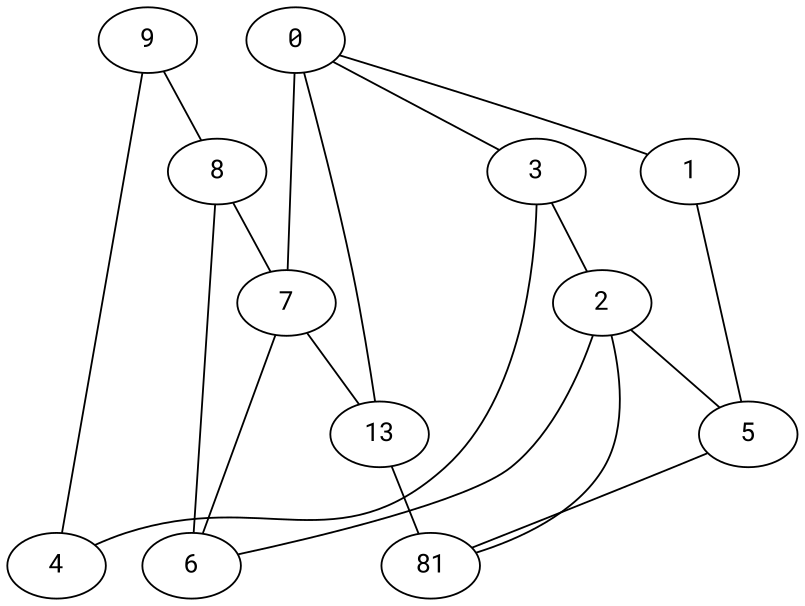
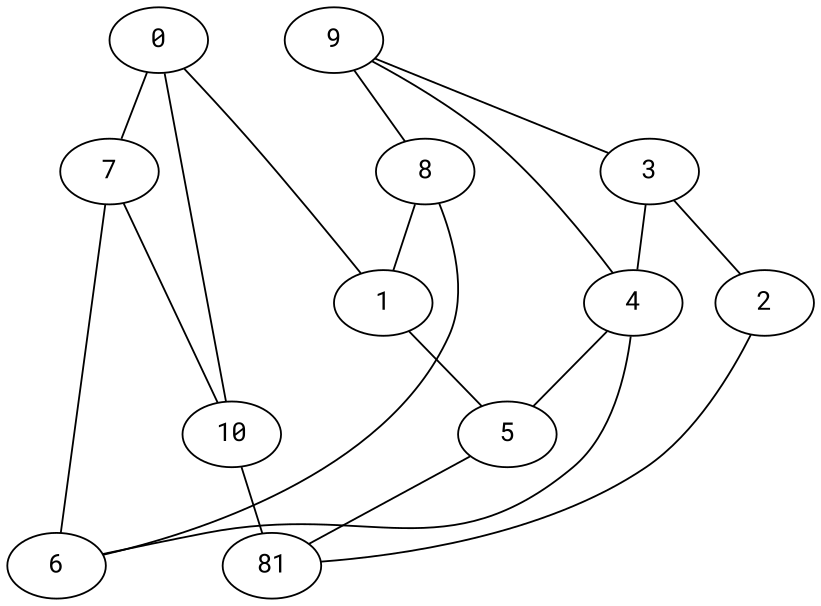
(416, 106) -> (492, 106)
(252, 237) -> (404, 237)
(675, 369) -> (570, 369)
(380, 434) -> (232, 434)
(452, 496) -> (417, 528)
